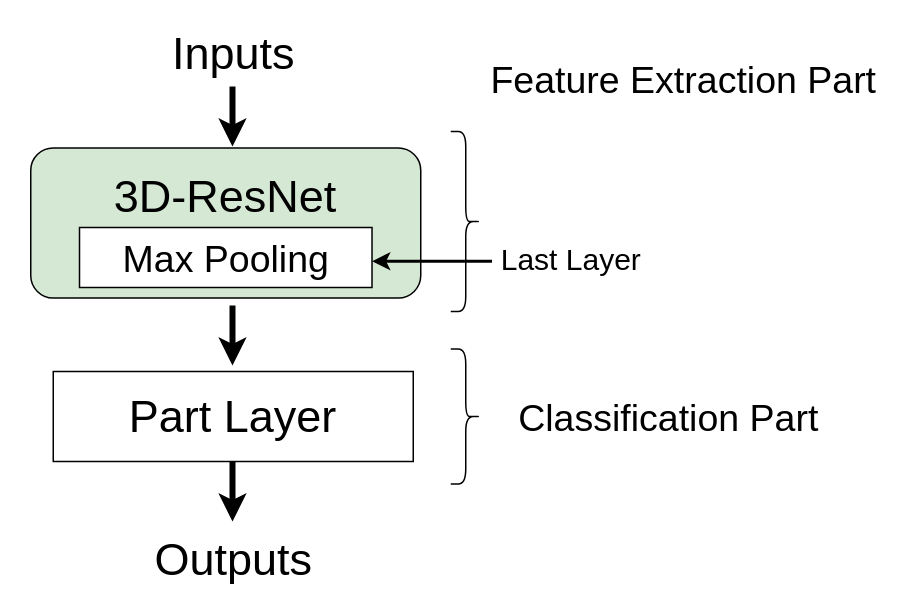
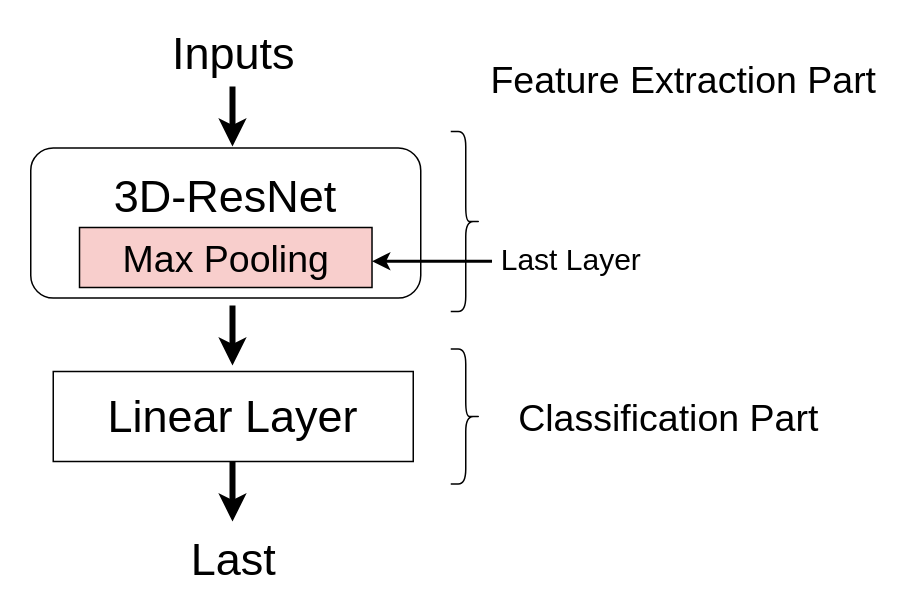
(226, 223) -> (226, 223)
(226, 257) -> (226, 257)
(233, 416) -> (233, 416)
(234, 559) -> (234, 559)
